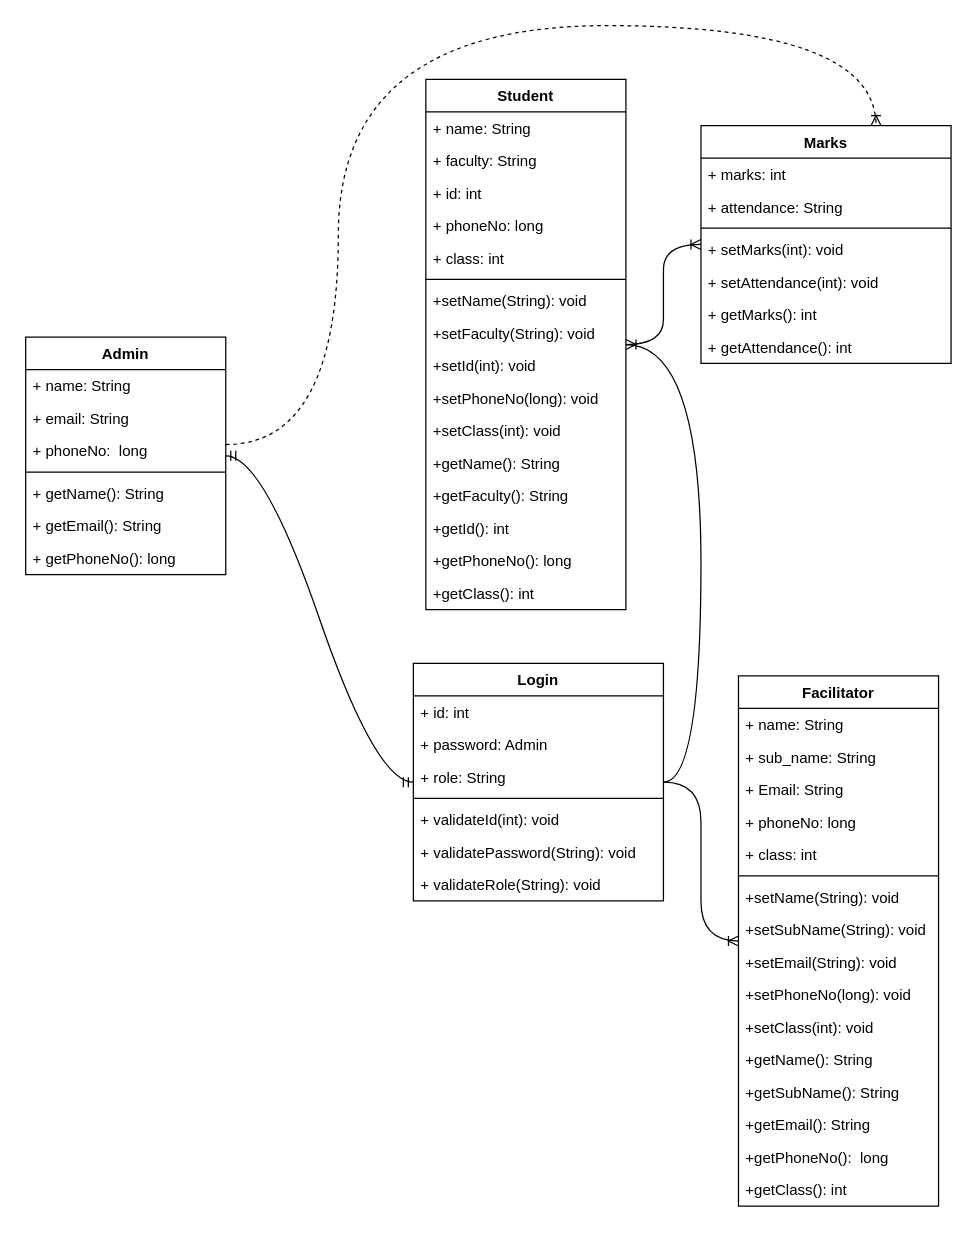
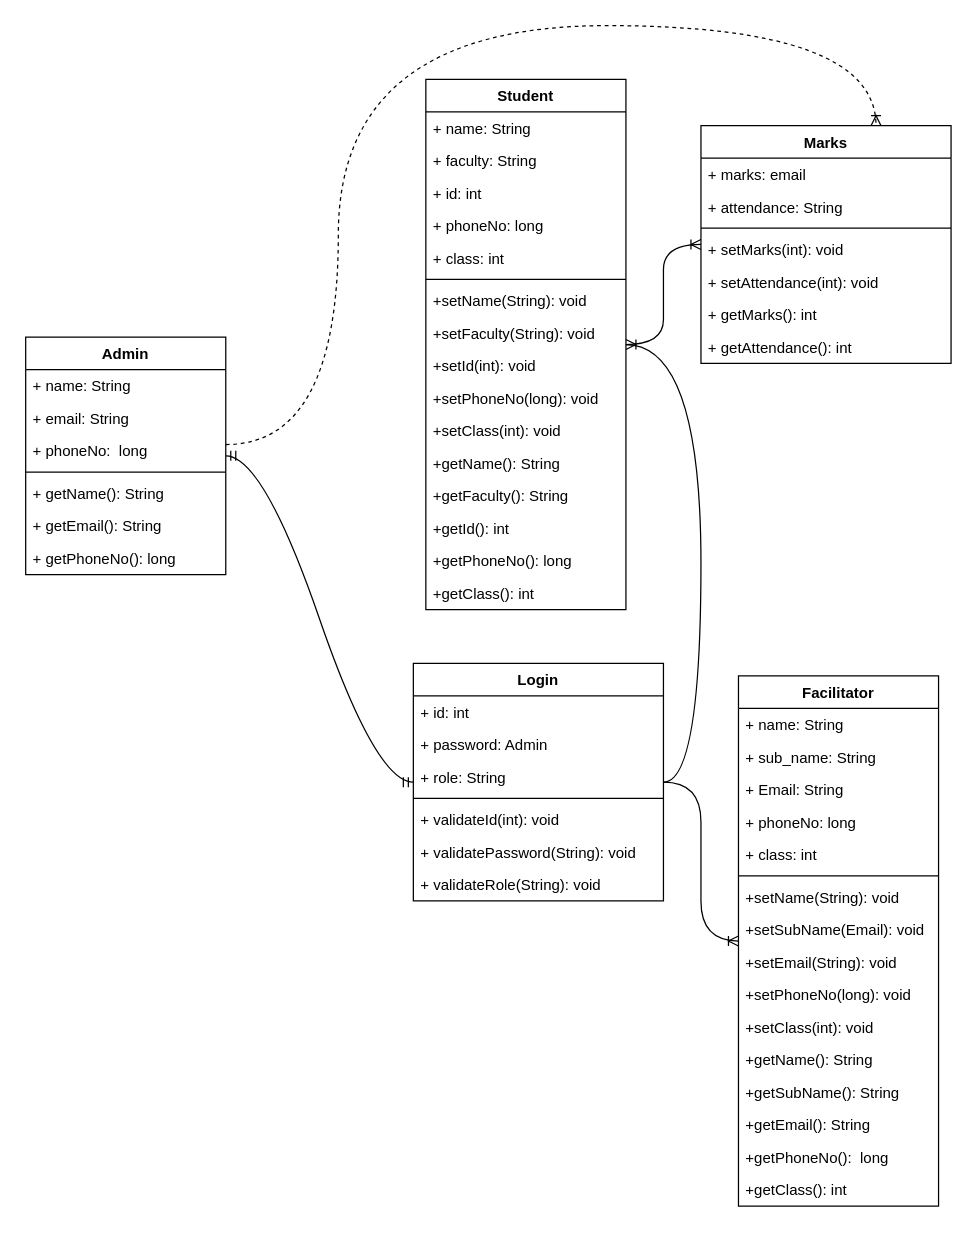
(750, 175) -> (757, 175)
(842, 930) -> (836, 930)
